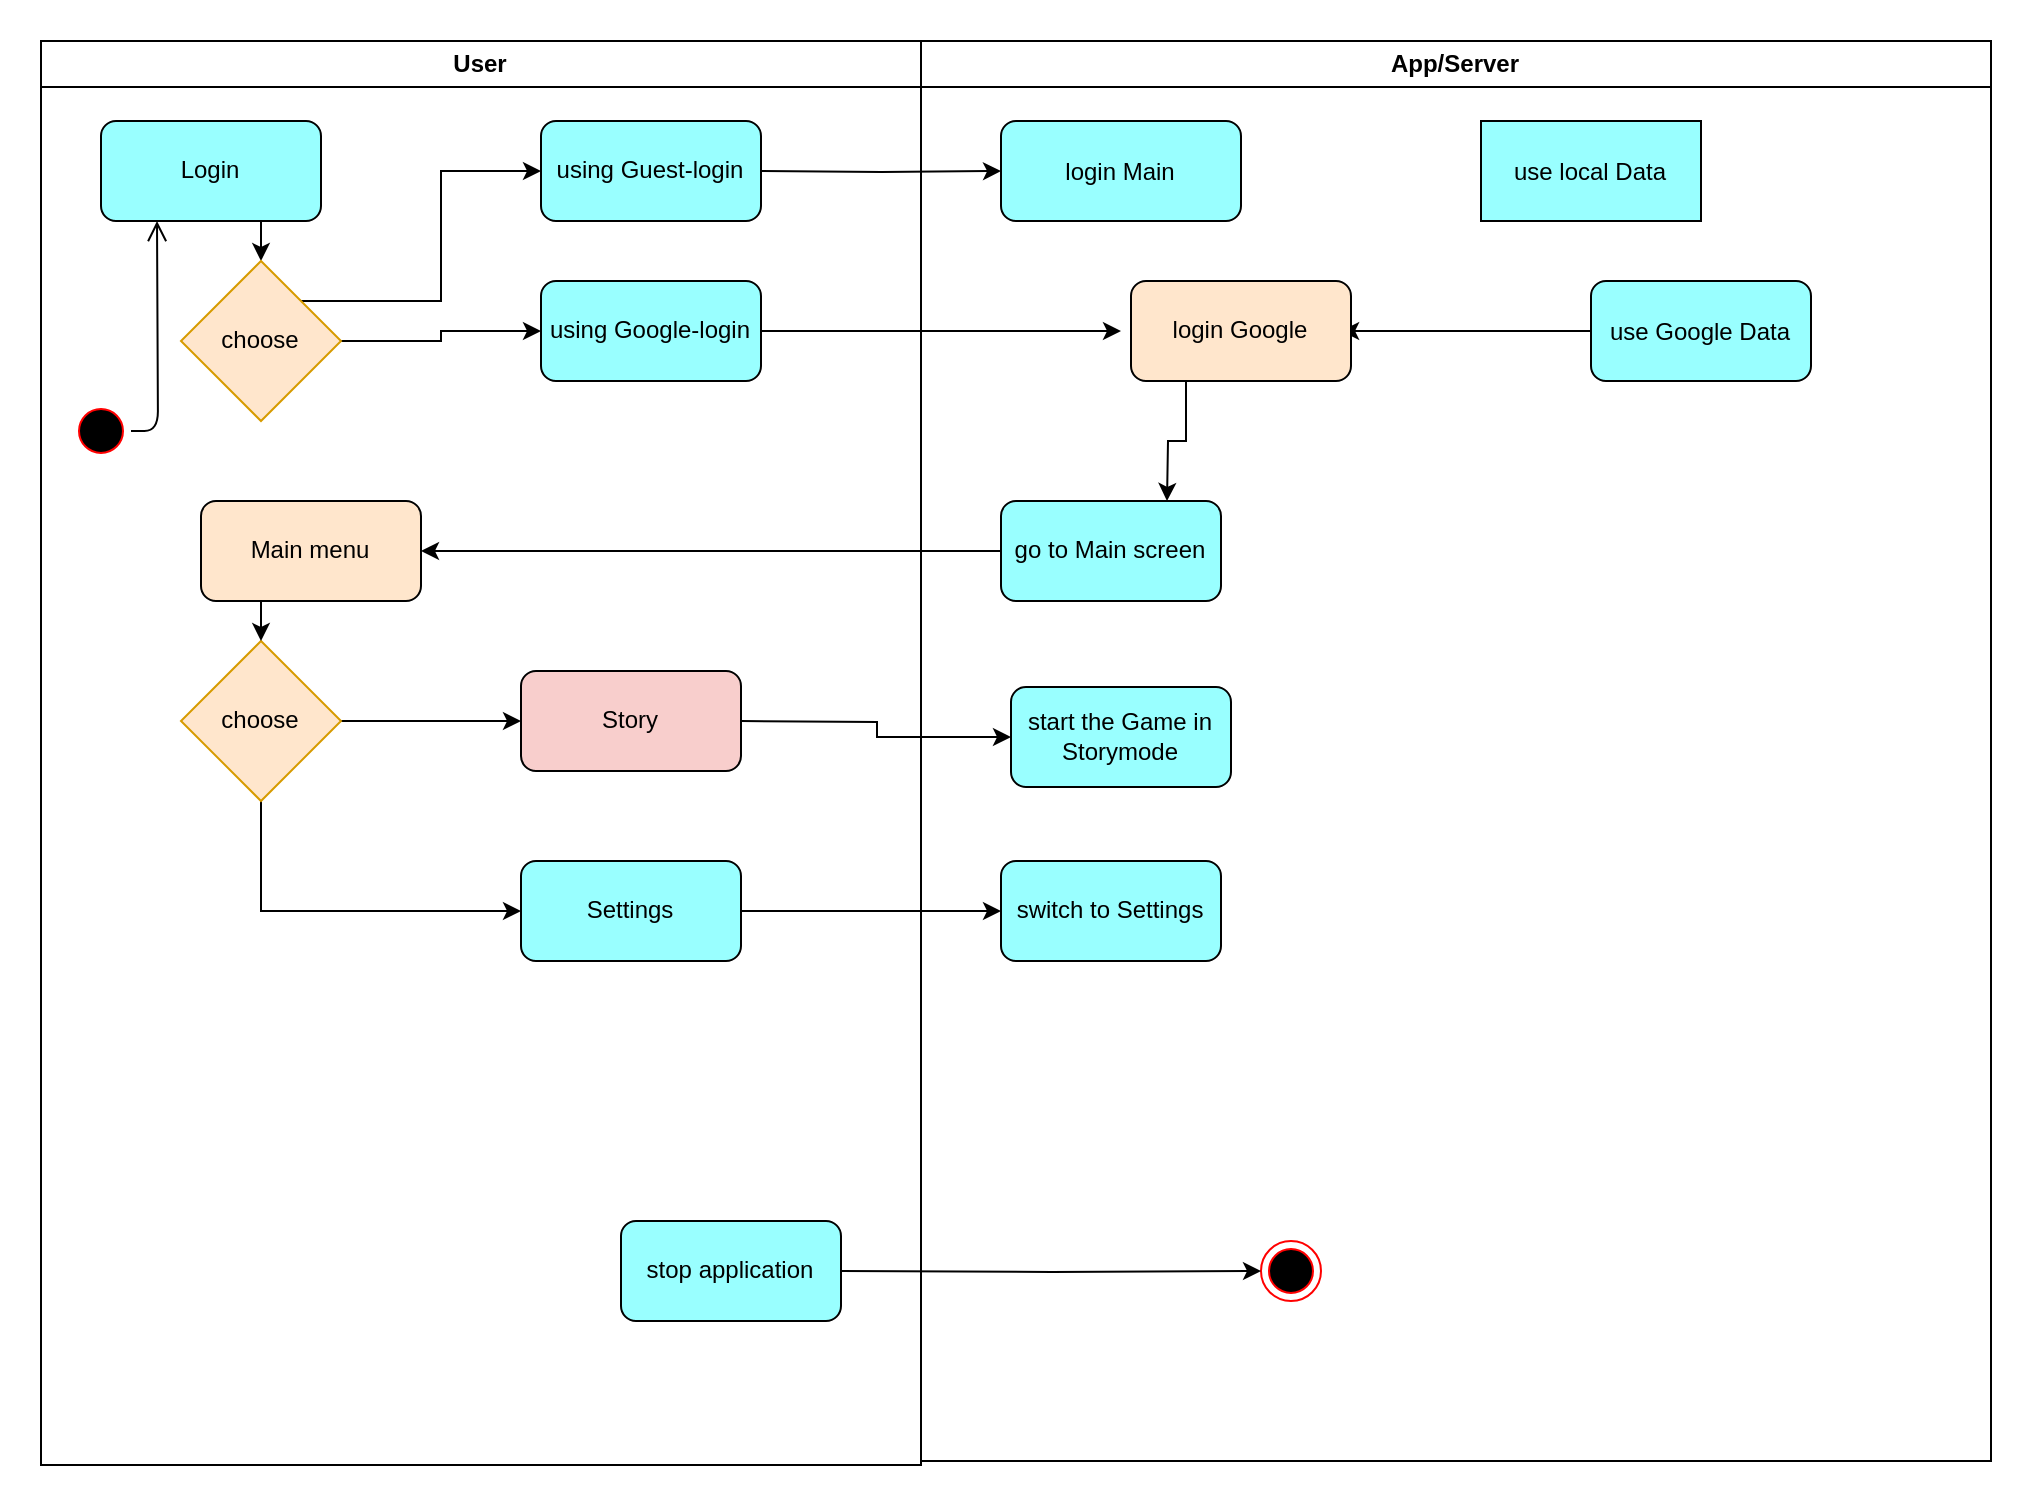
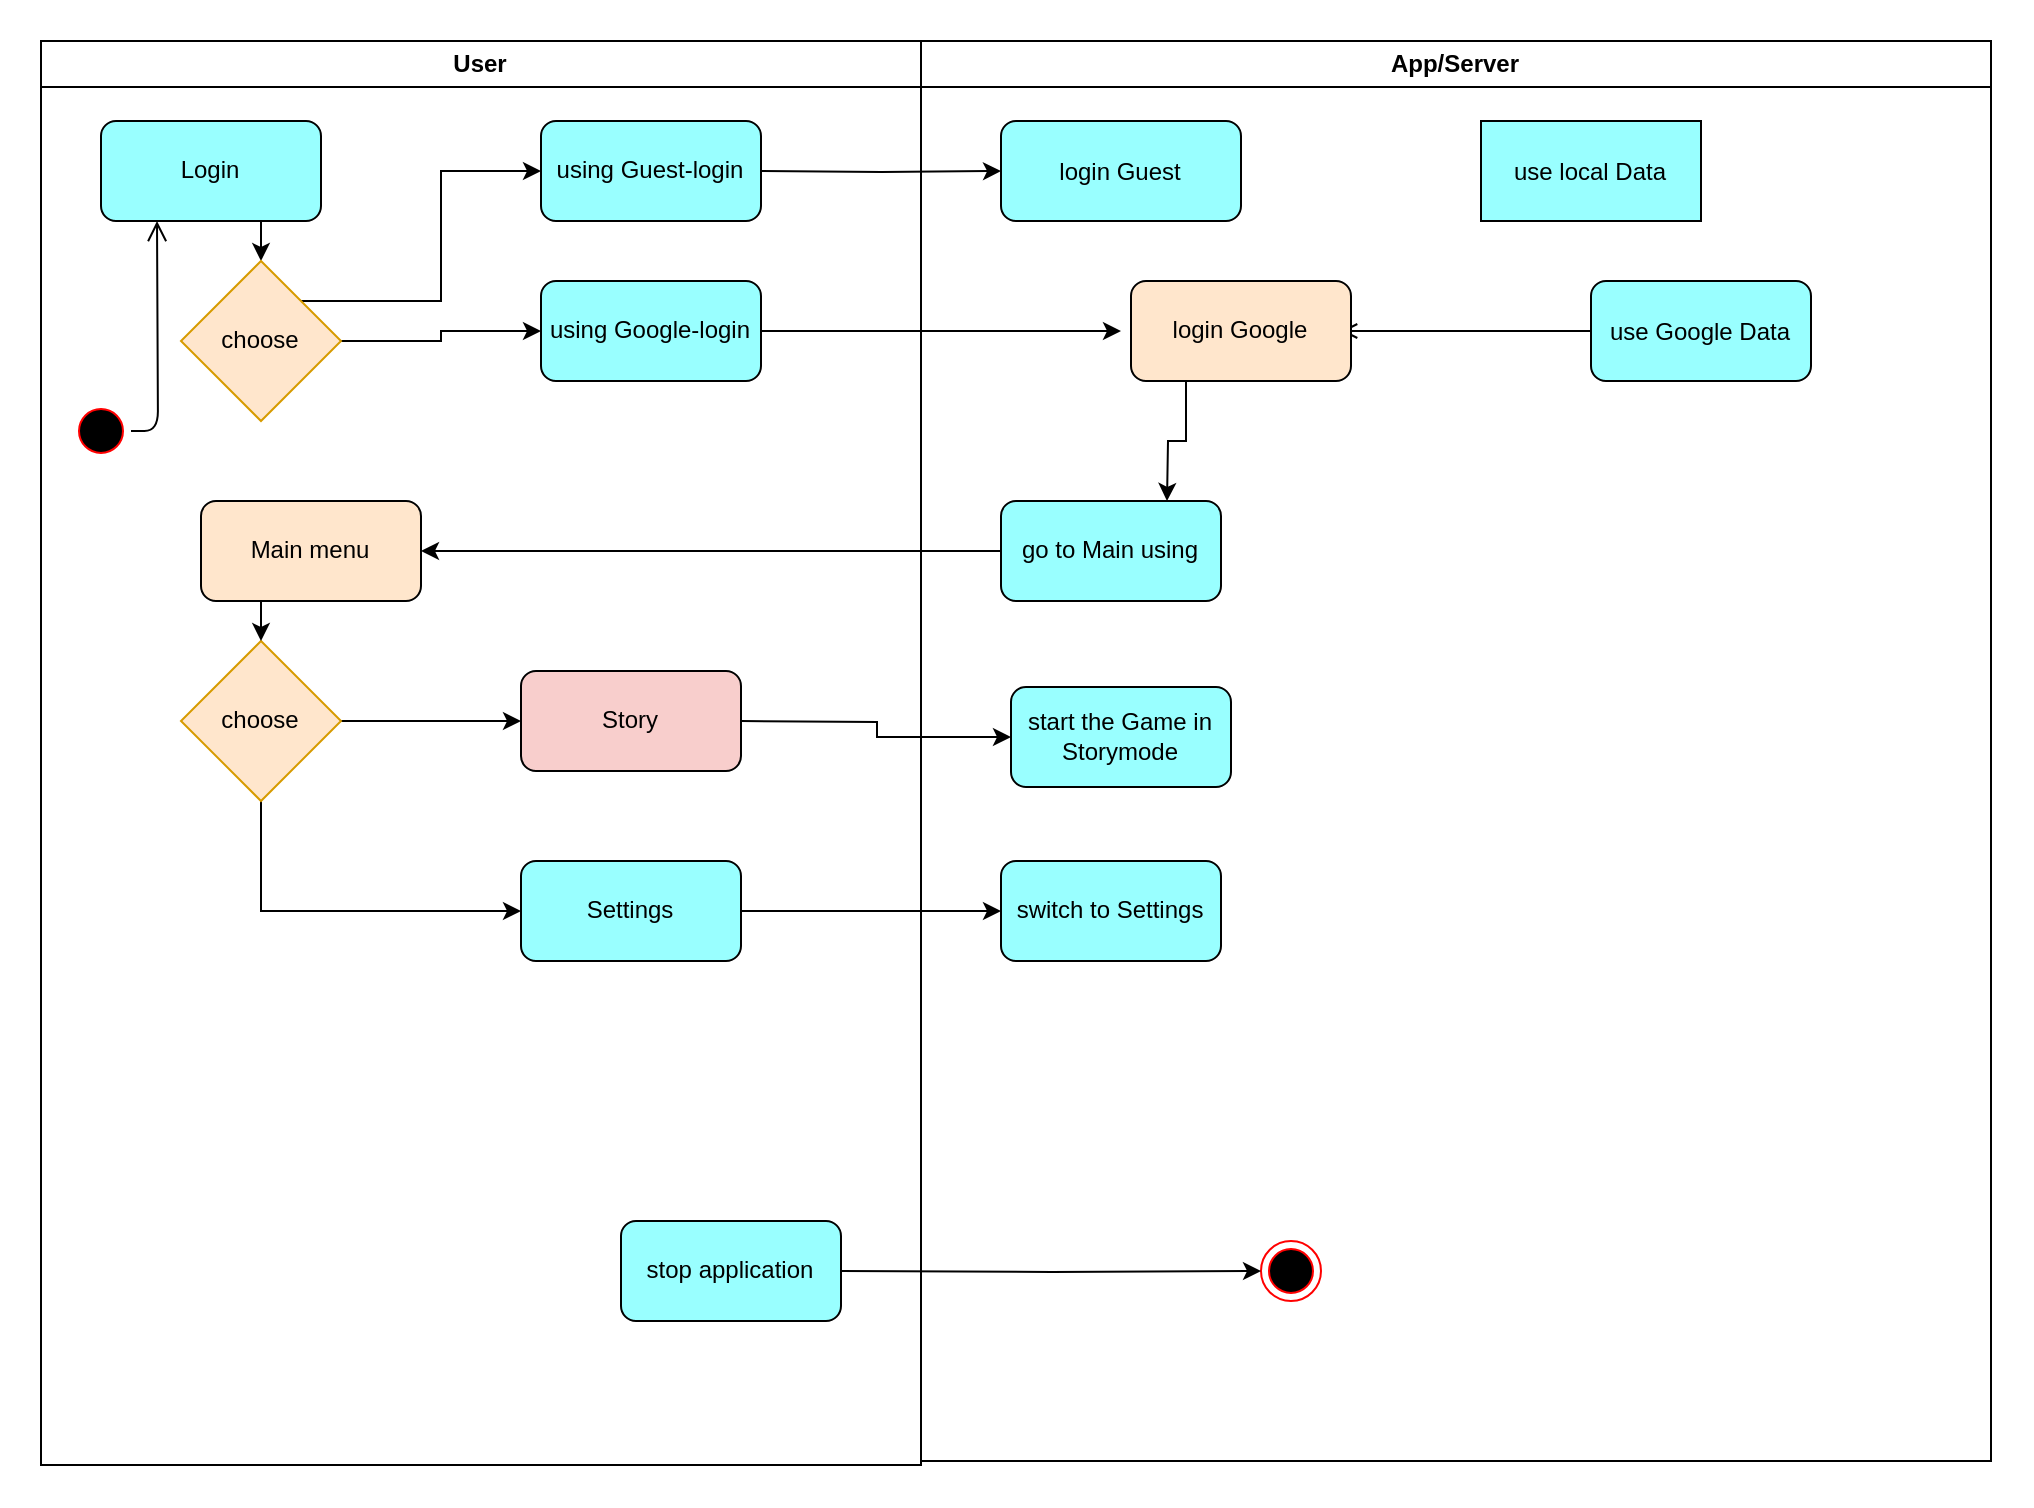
(1120, 172) -> (1120, 172)
(1356, 331) -> (1354, 331)
(1111, 551) -> (1111, 551)
